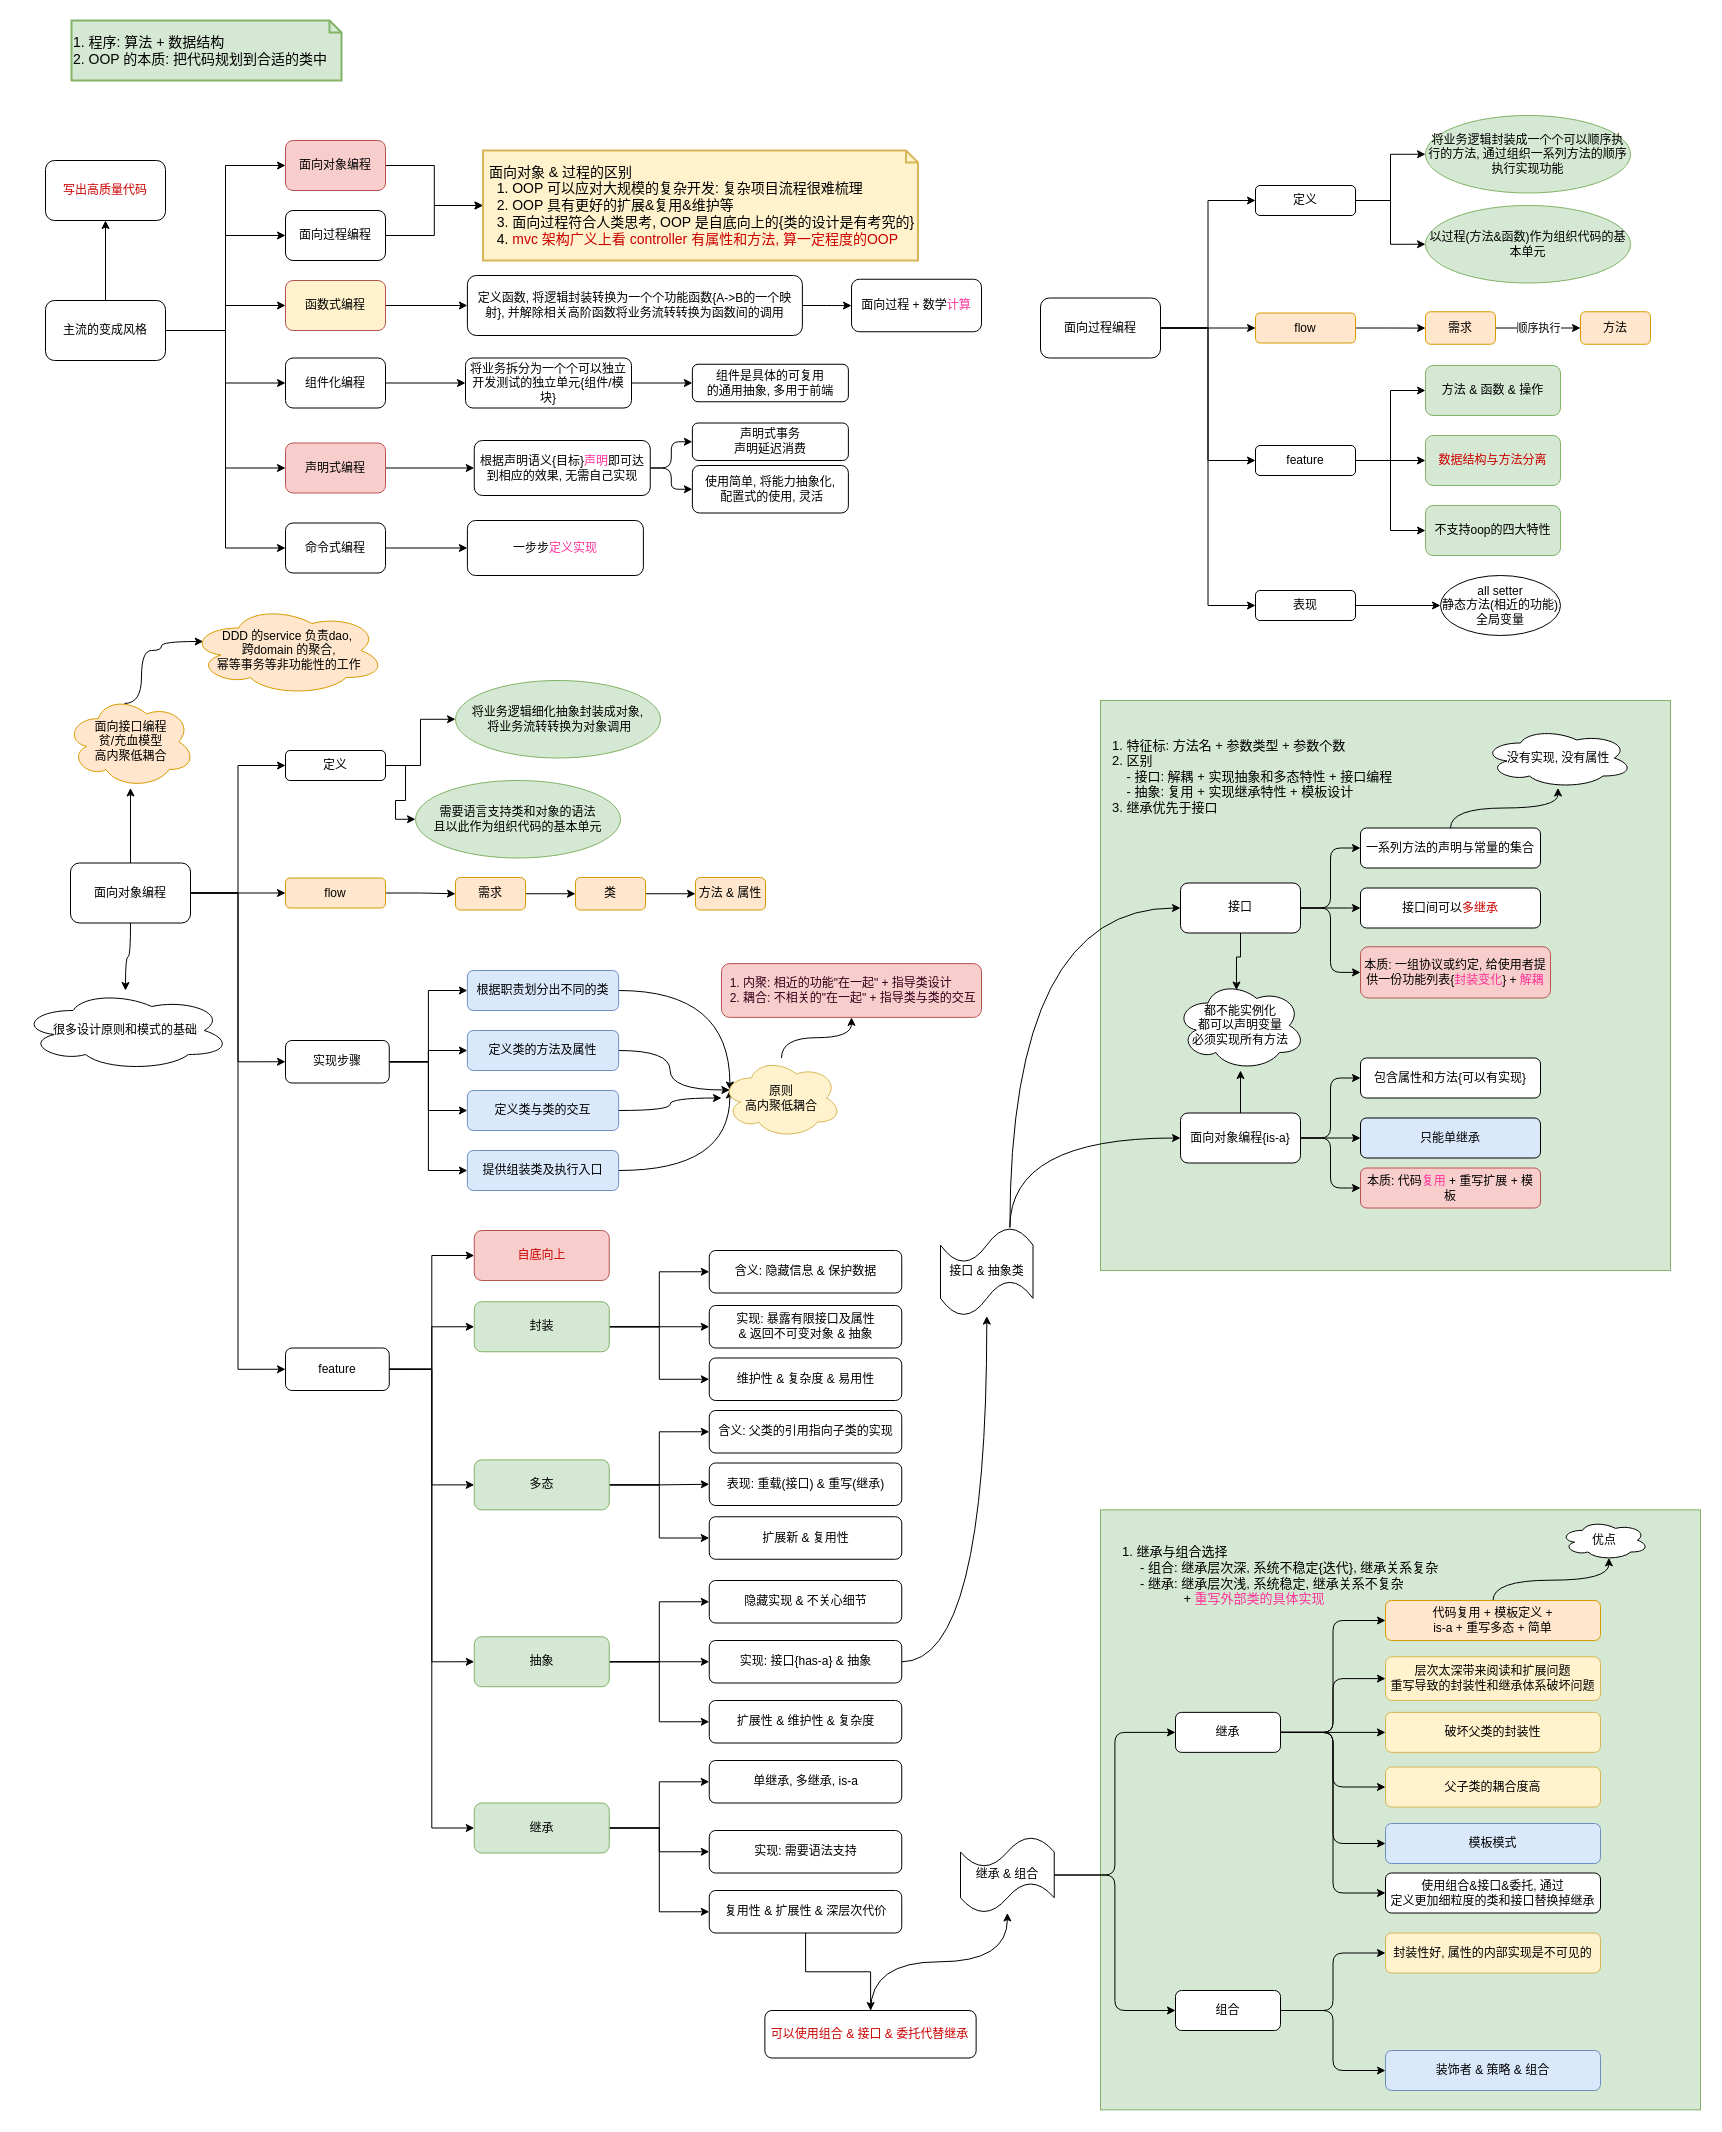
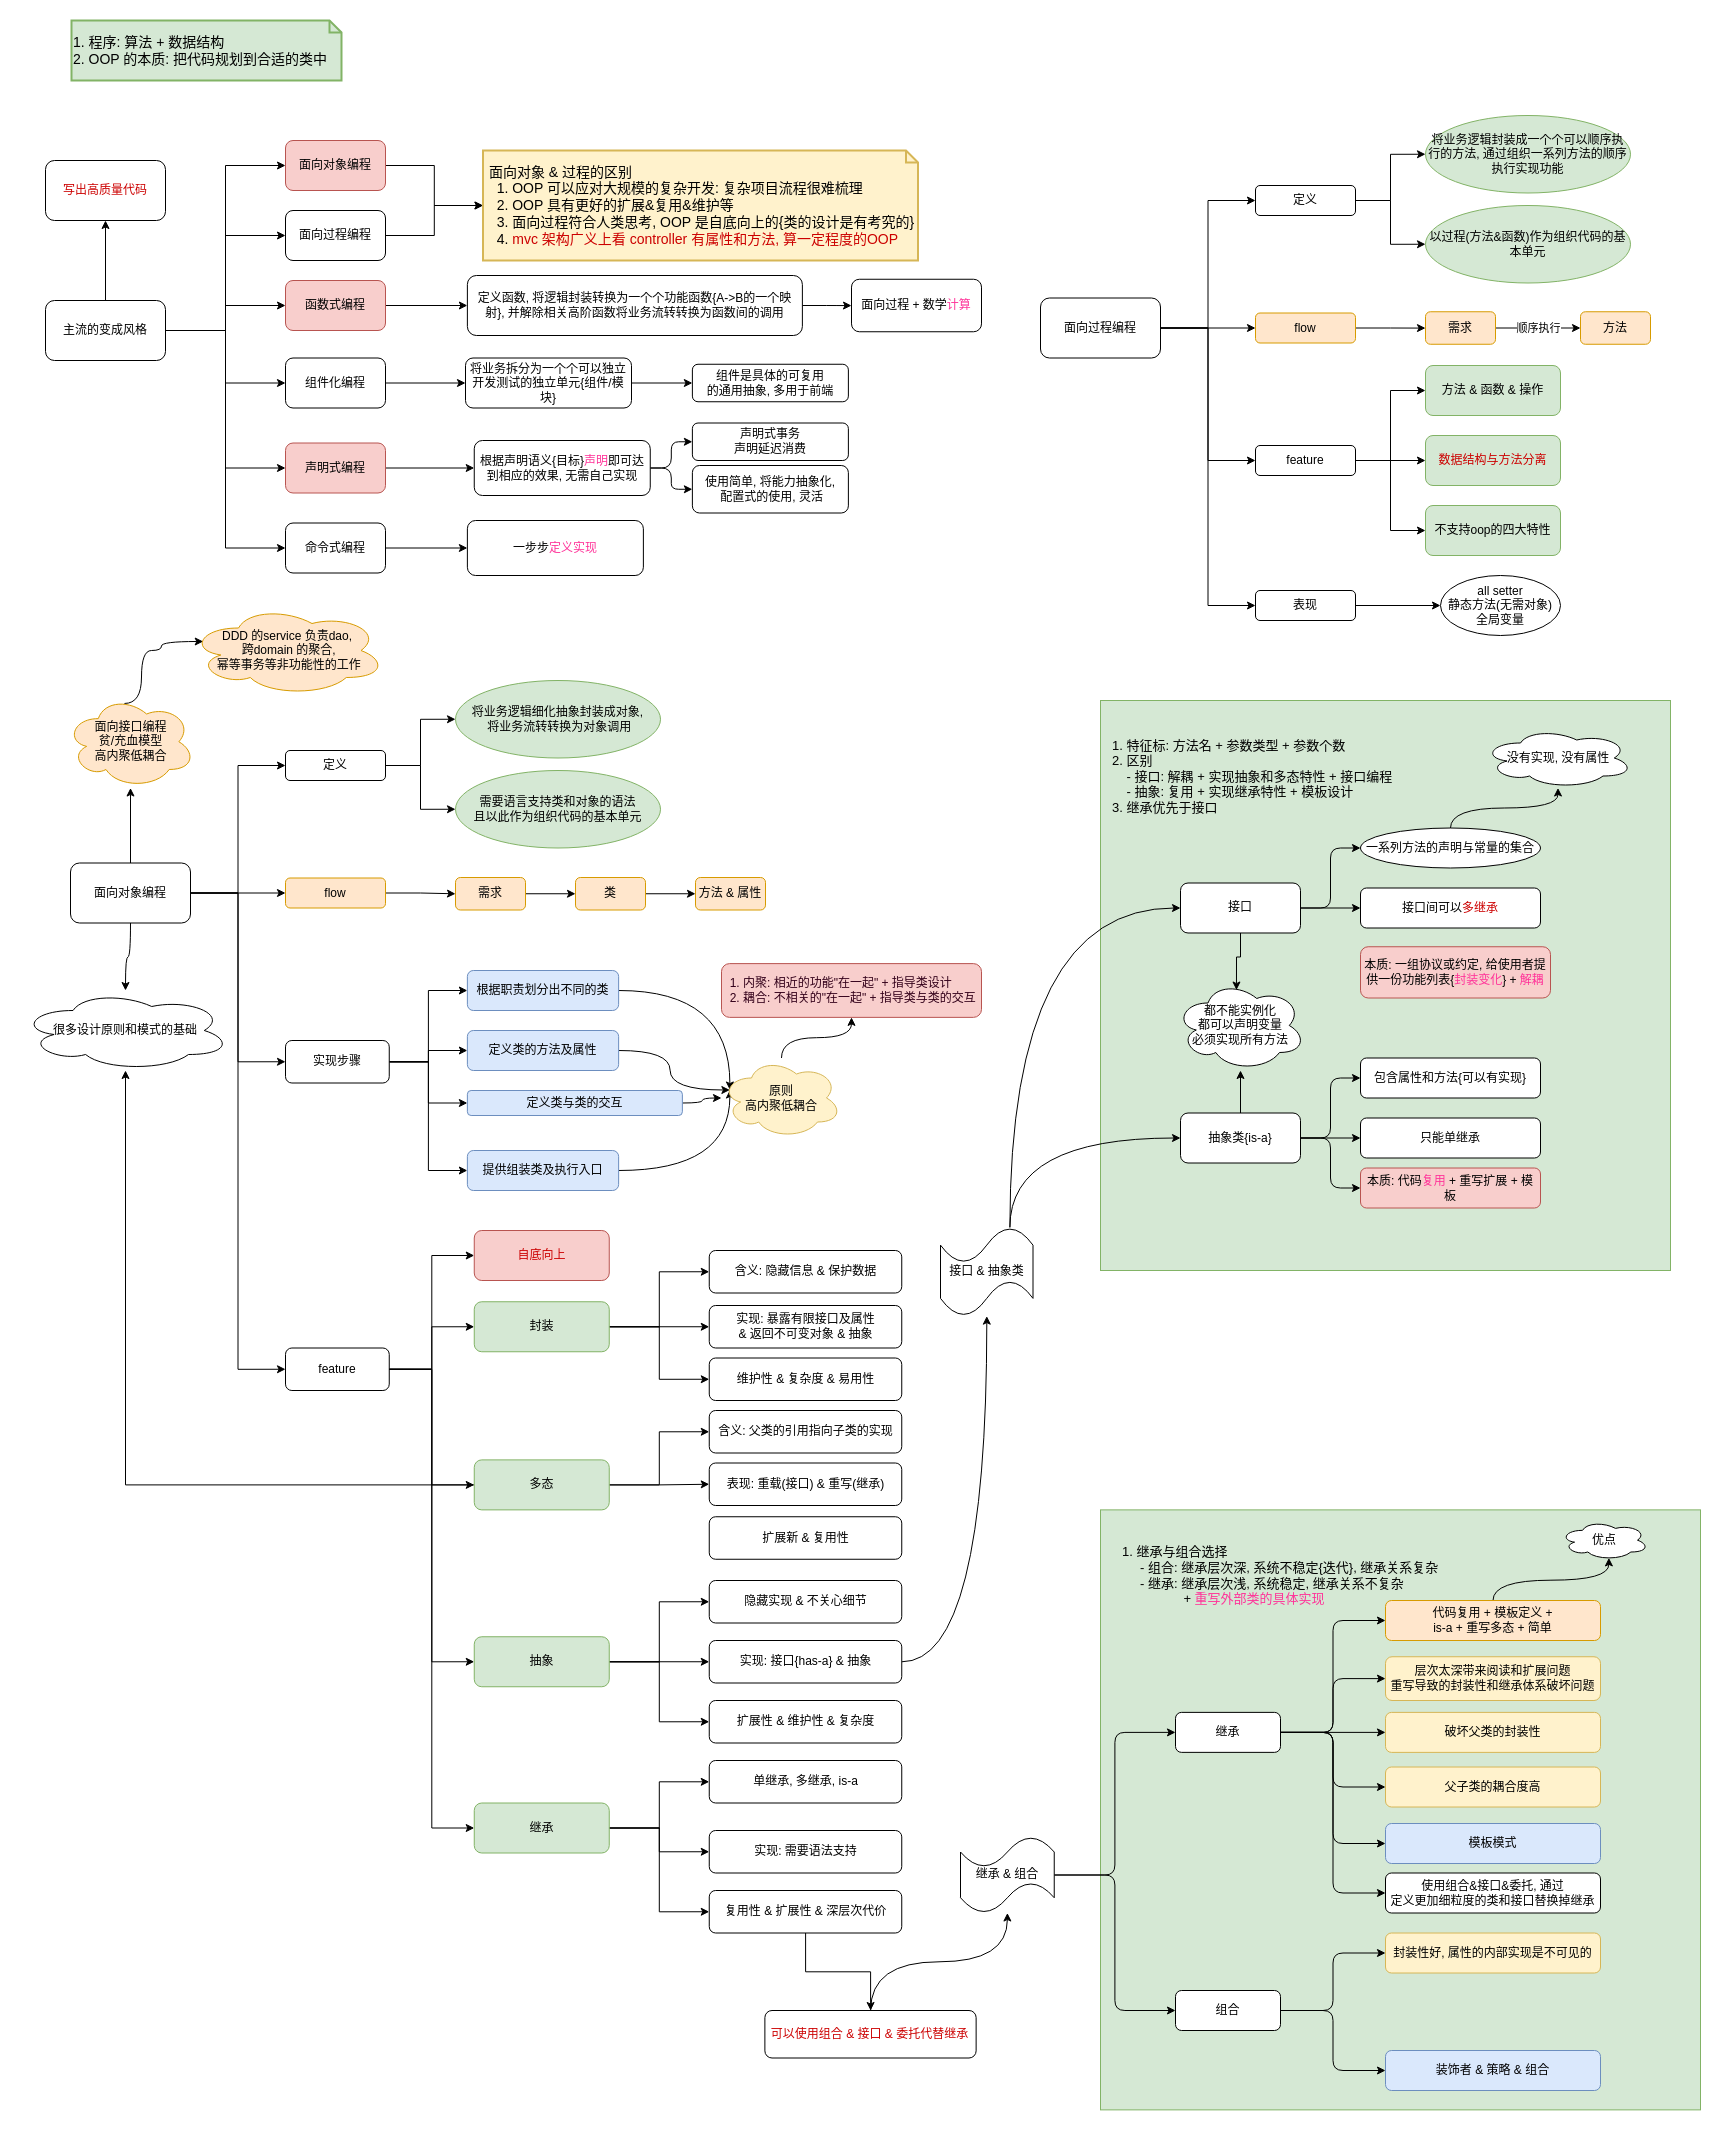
(336, 306) -> (336, 306)
(1501, 606) -> (1501, 606)
(518, 819) -> (558, 809)
(1451, 848) -> (1451, 848)
(1331, 948) -> none
(543, 1111) -> (575, 1103)
(1451, 1138) -> (1451, 1138)
(1241, 1139) -> (1241, 1139)
(659, 1533) -> (126, 1433)
